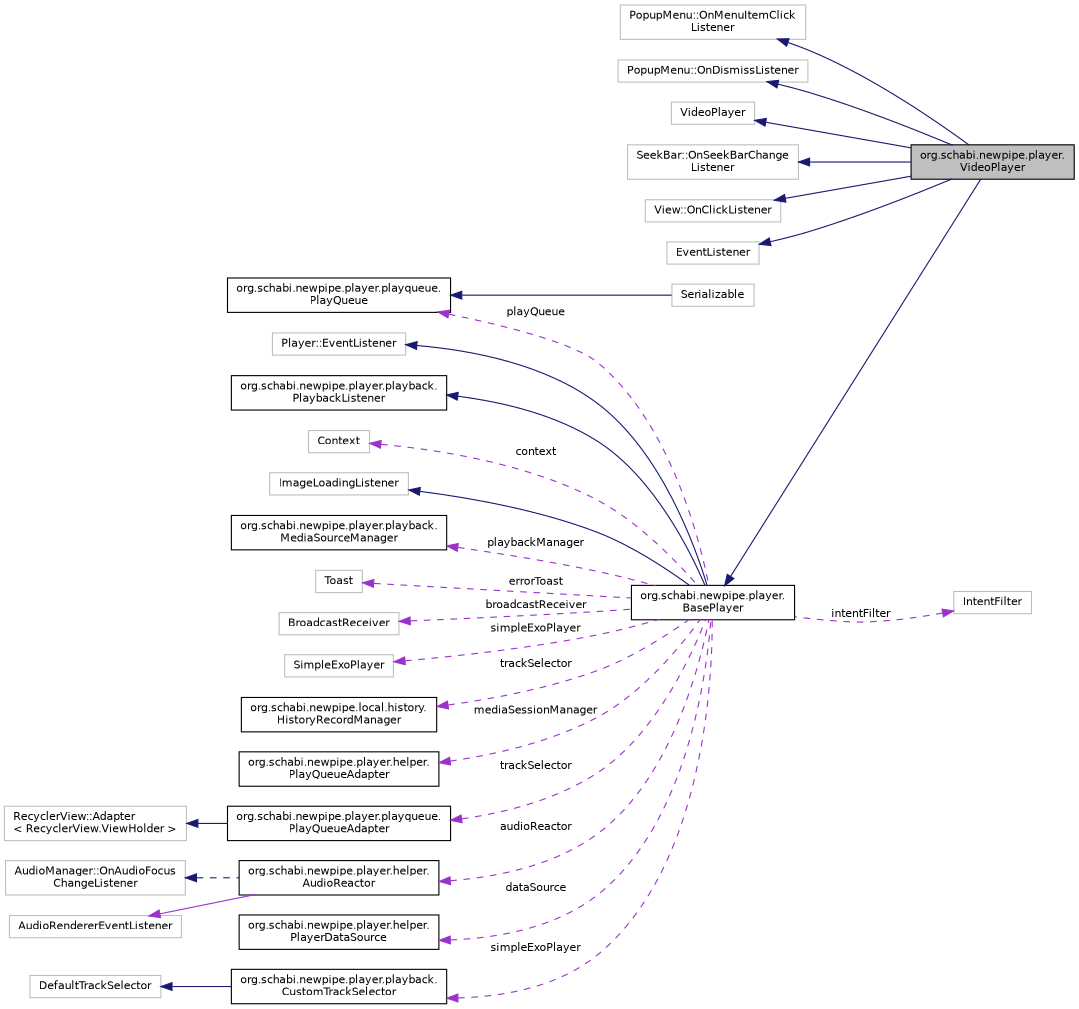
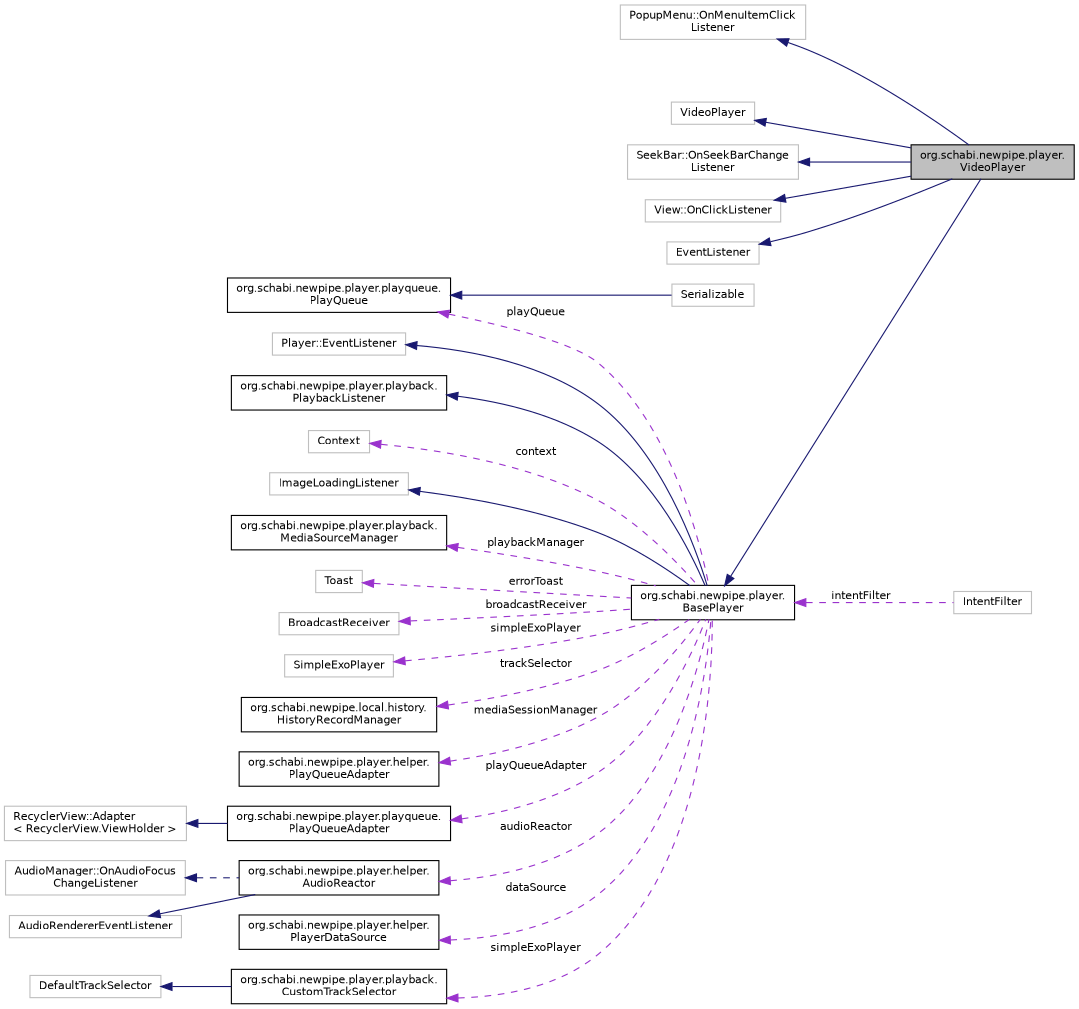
(713, 71) -> none
(869, 622) -> (880, 603)
(534, 766) -> (534, 766)
(208, 904) -> (208, 904)
